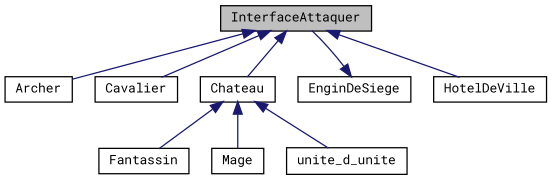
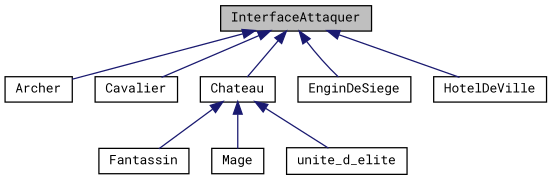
(329, 48) -> (322, 60)
(347, 161) -> (347, 161)
